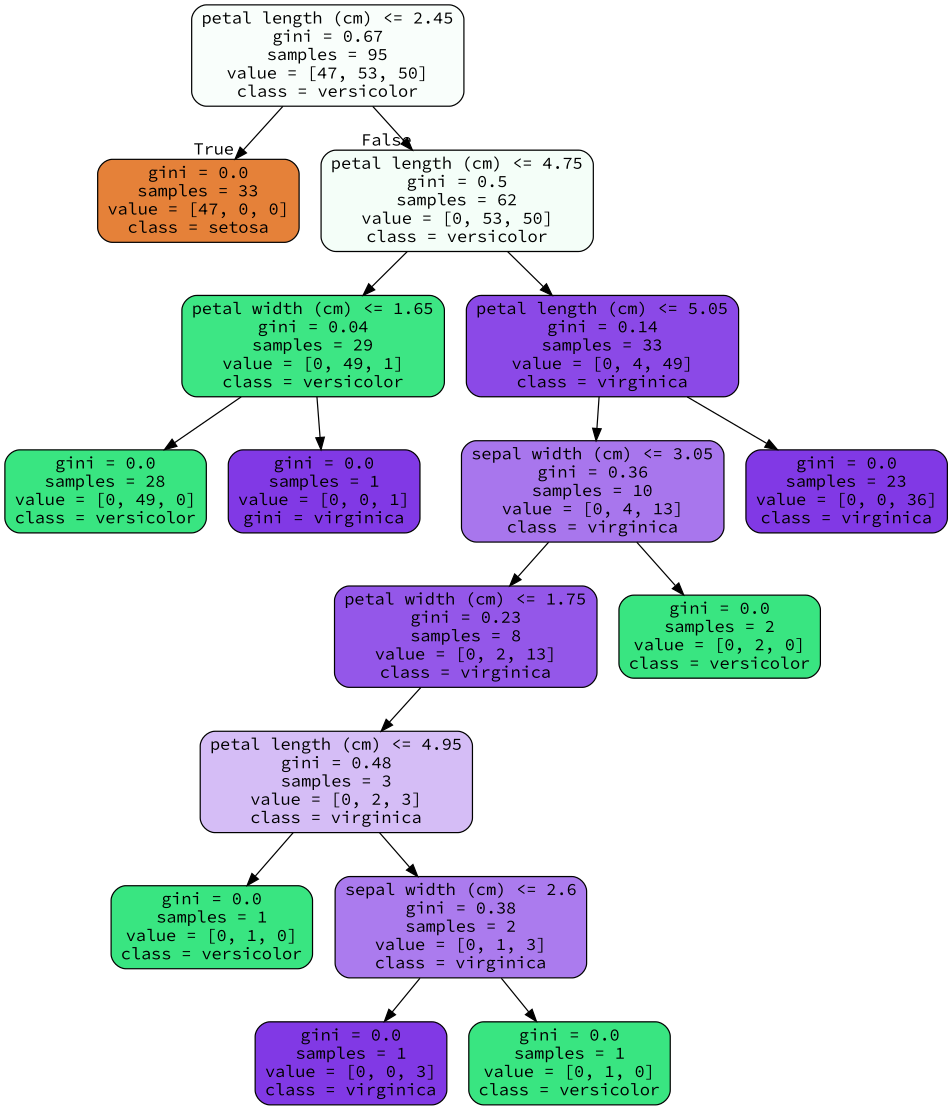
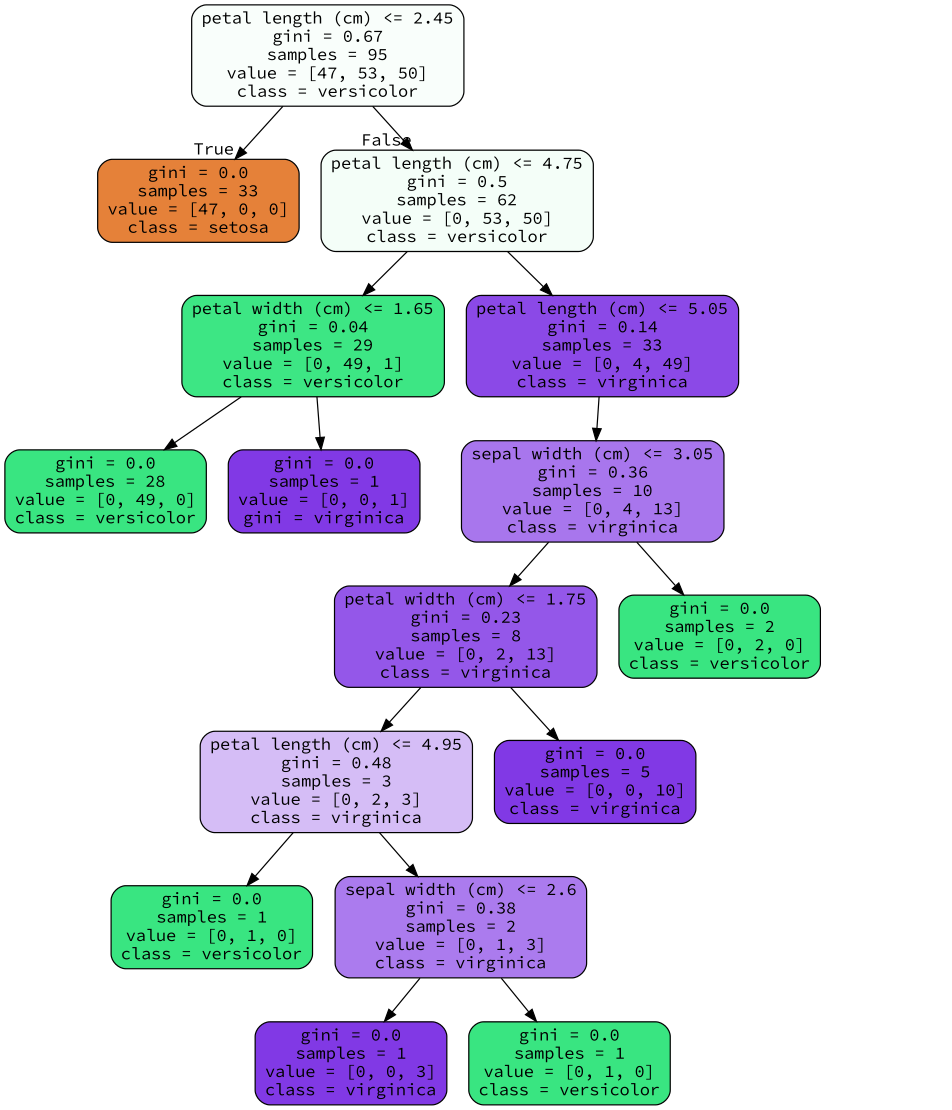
(847, 491) -> none
none -> (595, 782)
